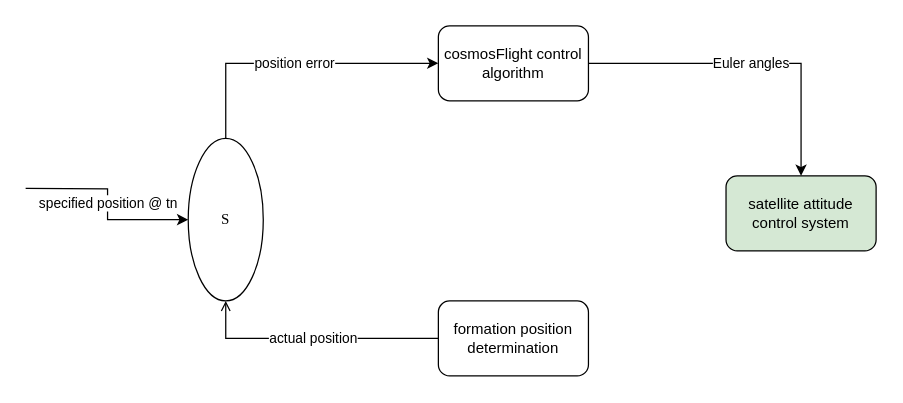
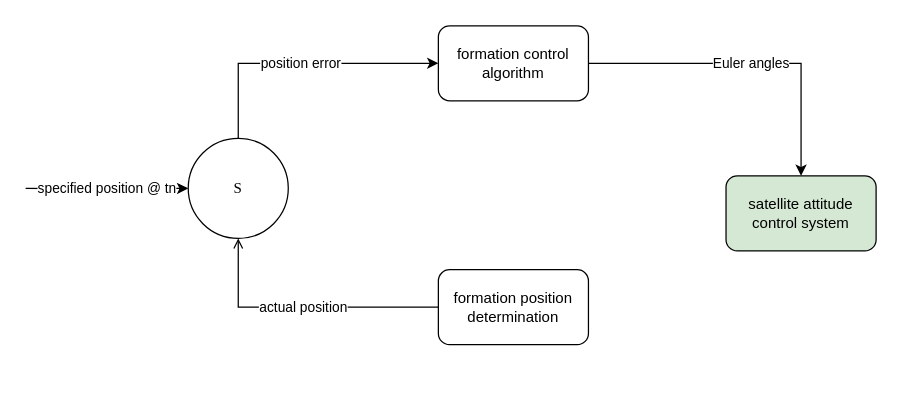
(513, 63) -> (513, 63)
(226, 219) -> (238, 188)
(513, 338) -> (513, 307)
